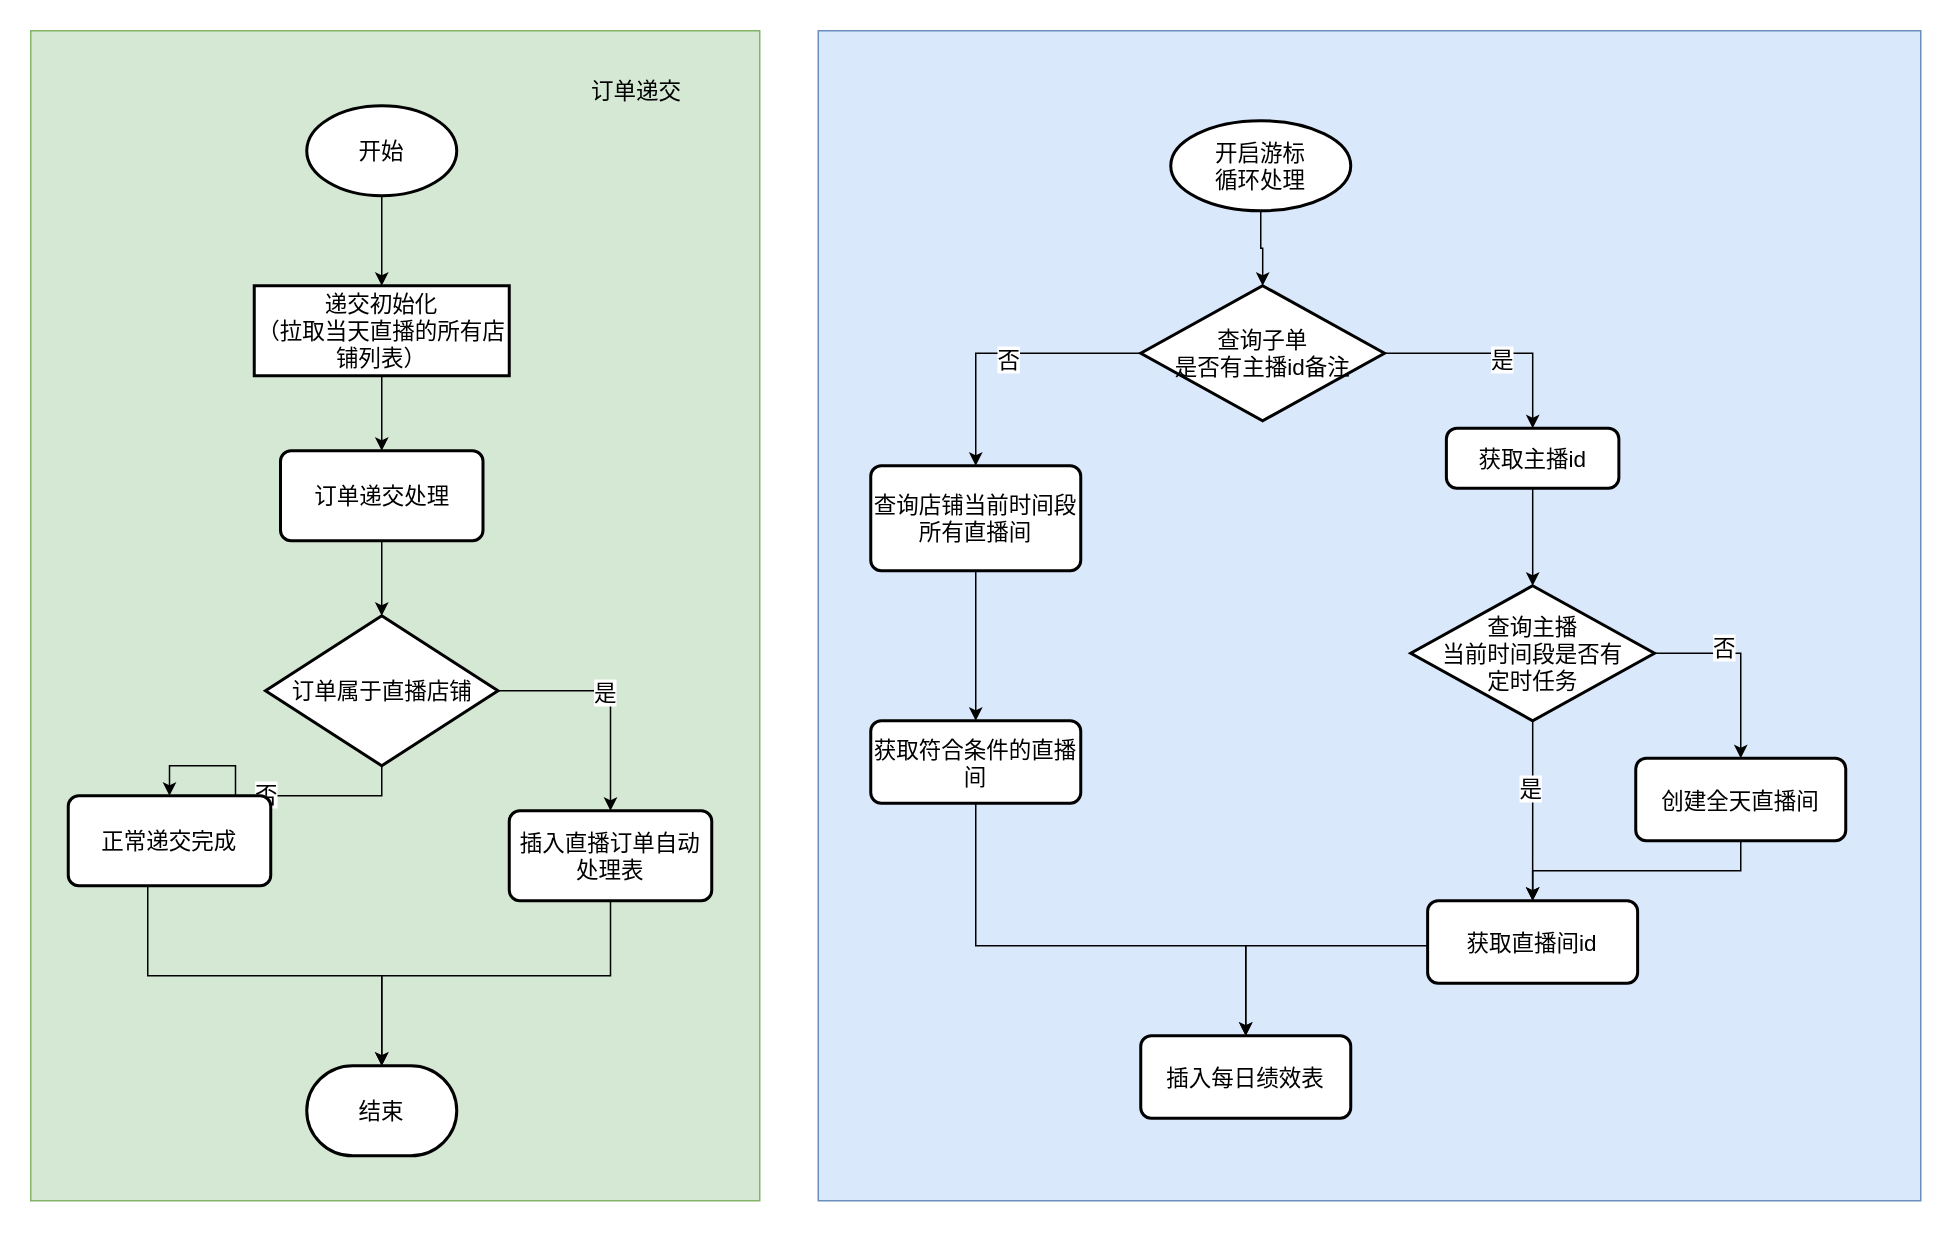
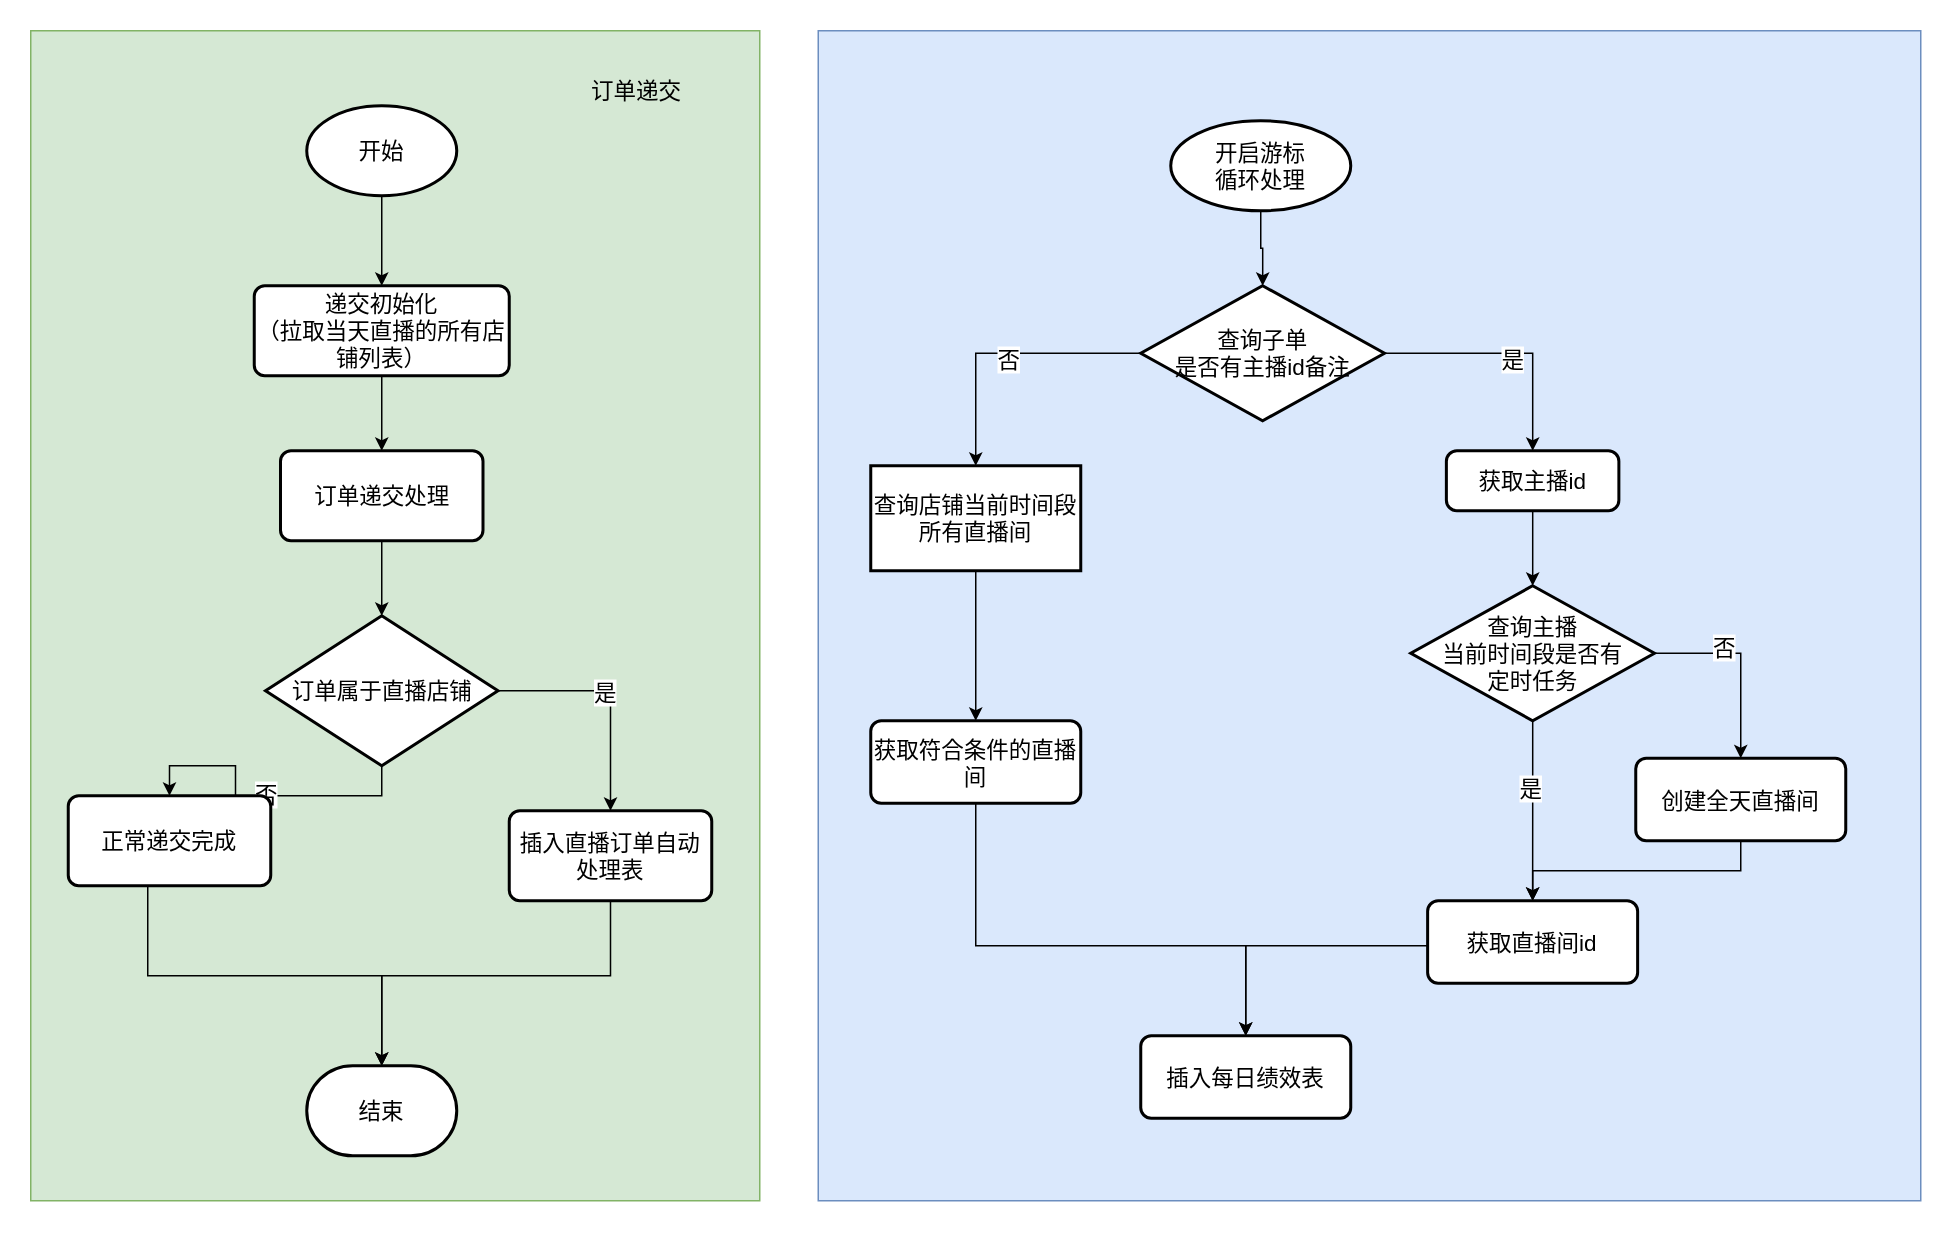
(382, 331) -> (382, 331)
(1533, 458) -> (1533, 481)
(976, 518) -> (976, 518)
